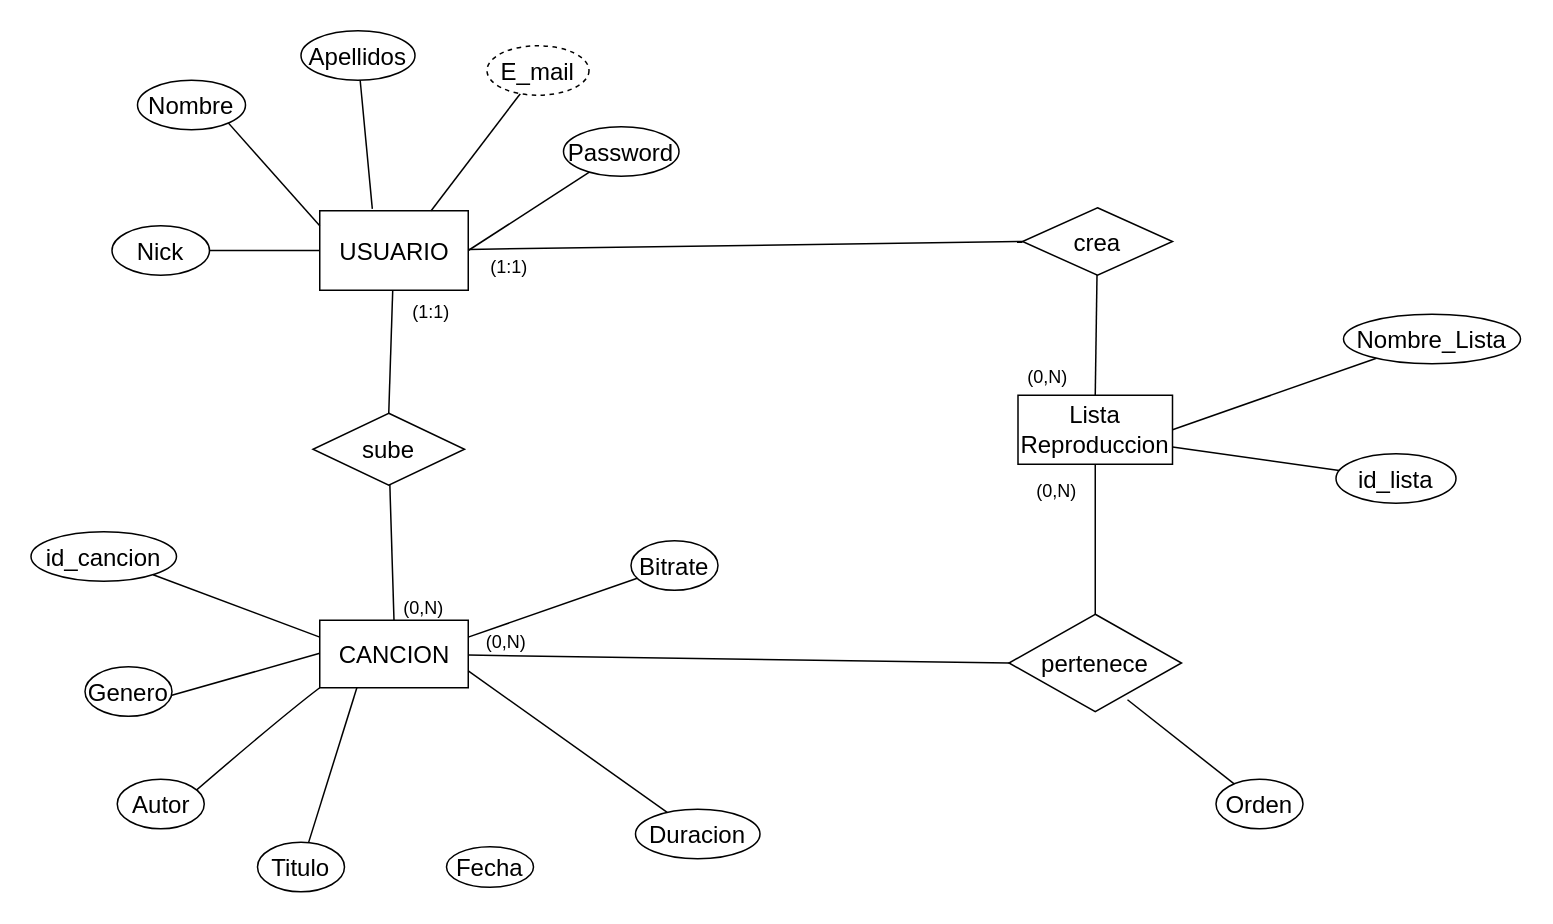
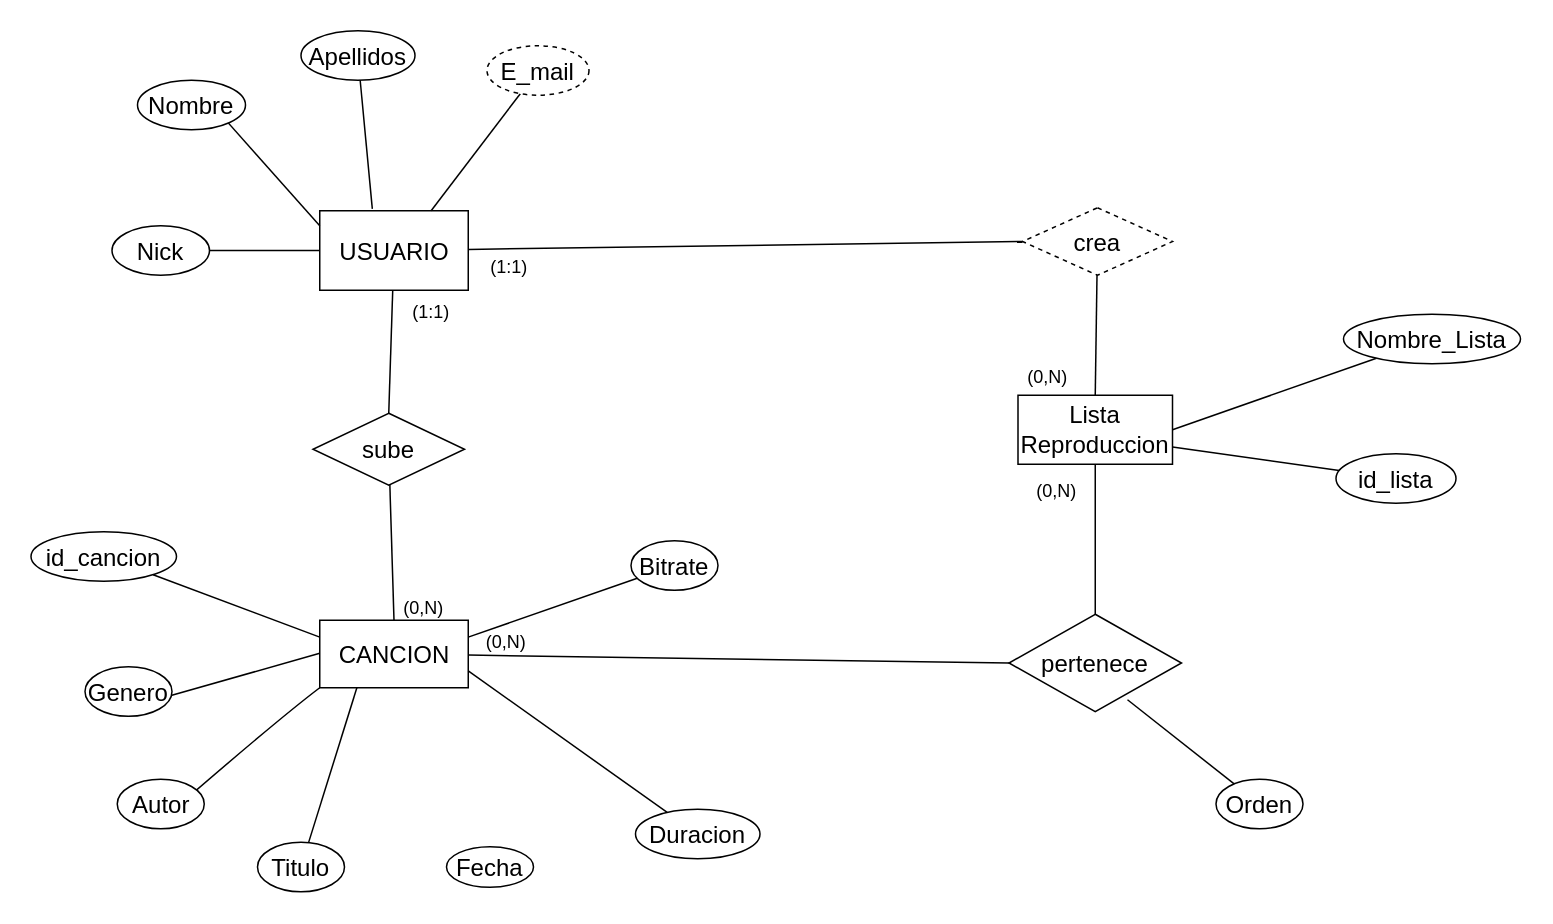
(621, 152) -> none
(531, 210) -> none
(1097, 242) -> (1097, 242)
